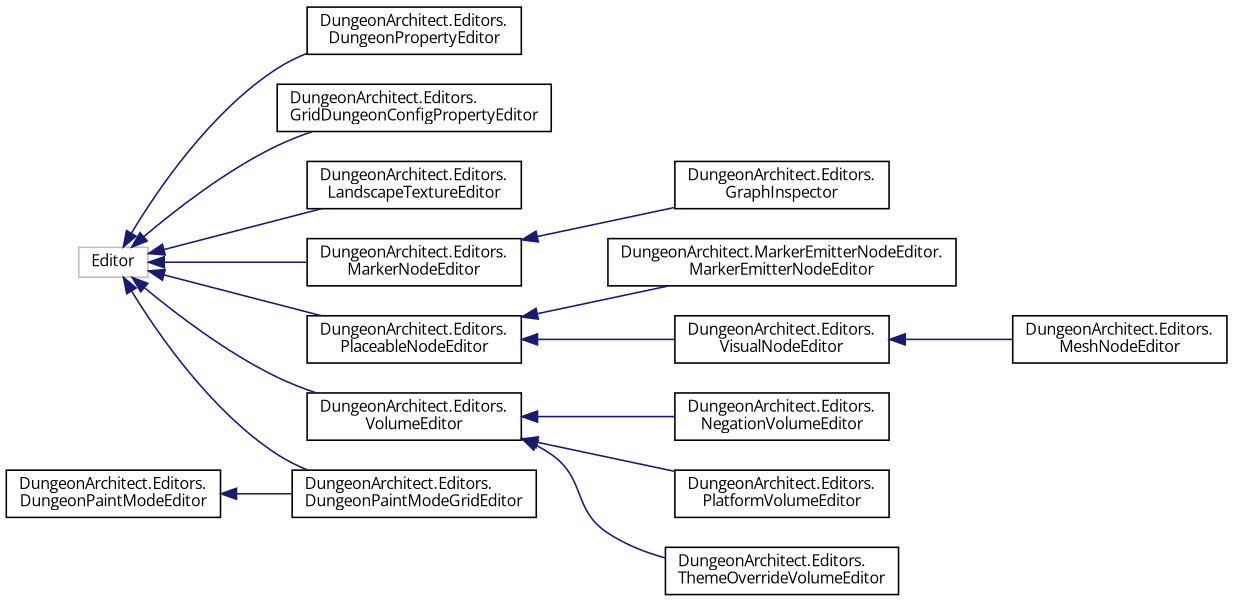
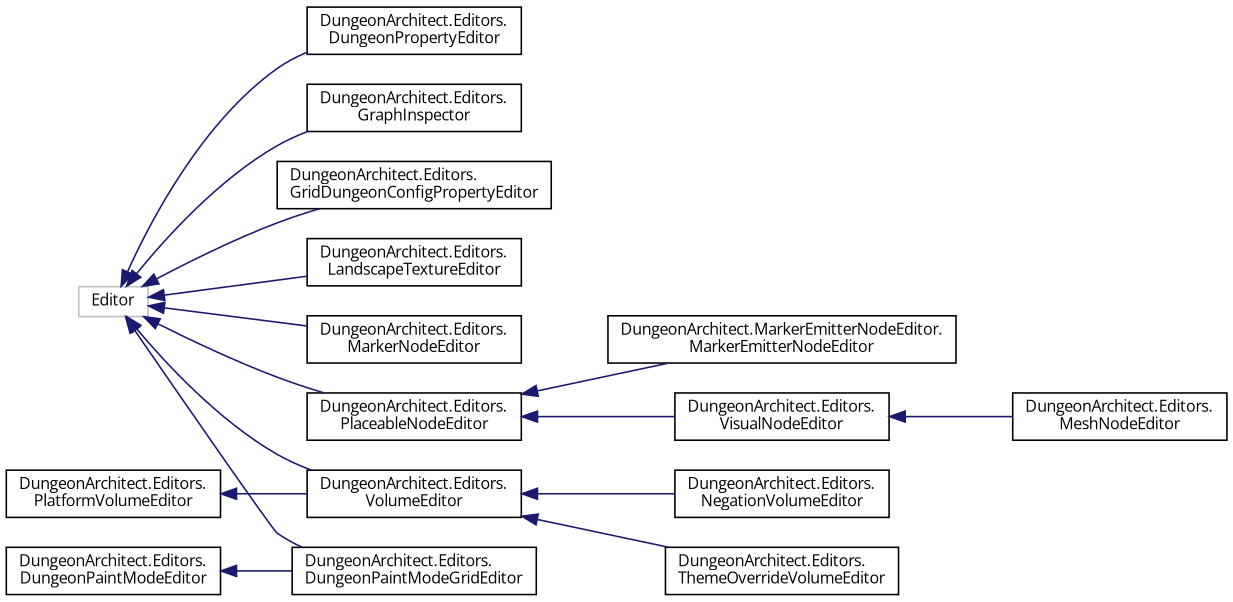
(606, 222) -> (214, 192)
(606, 457) -> (272, 494)
